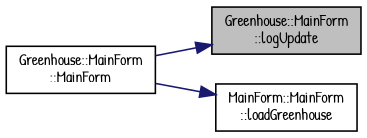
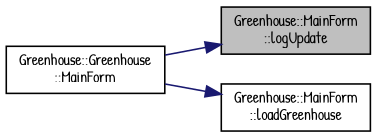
(81, 70) -> (86, 70)
(286, 108) -> (296, 108)
